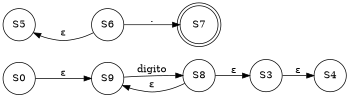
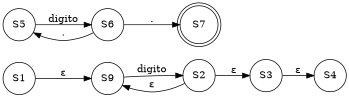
none -> (60, 25)
(63, 33) -> (63, 33)
(199, 76) -> (199, 76)
(19, 78) -> (19, 78)
